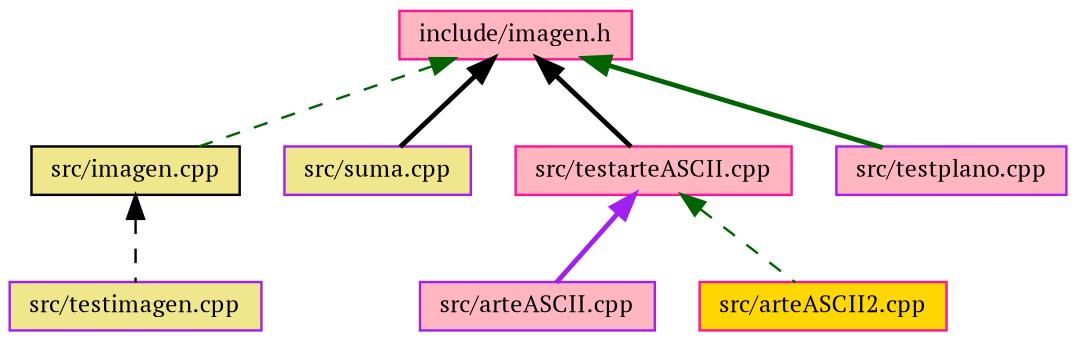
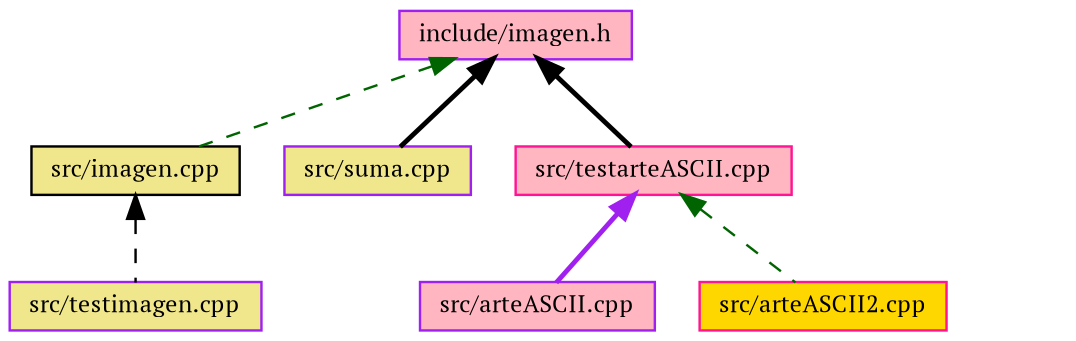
(516, 35) -> (516, 35)
(951, 171) -> none
